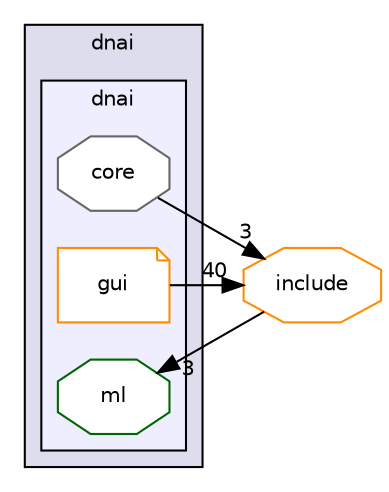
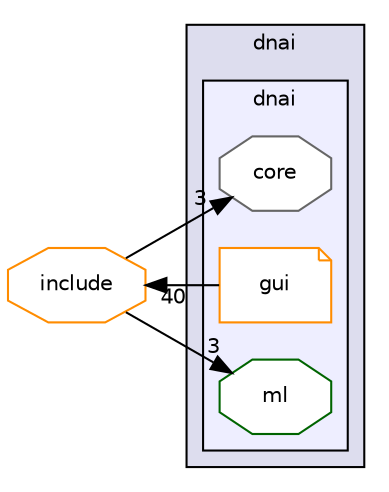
(215, 231) -> (170, 233)
